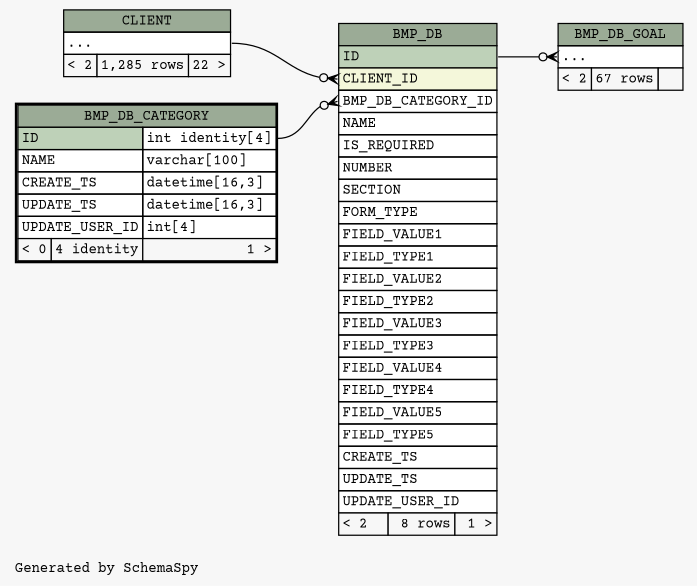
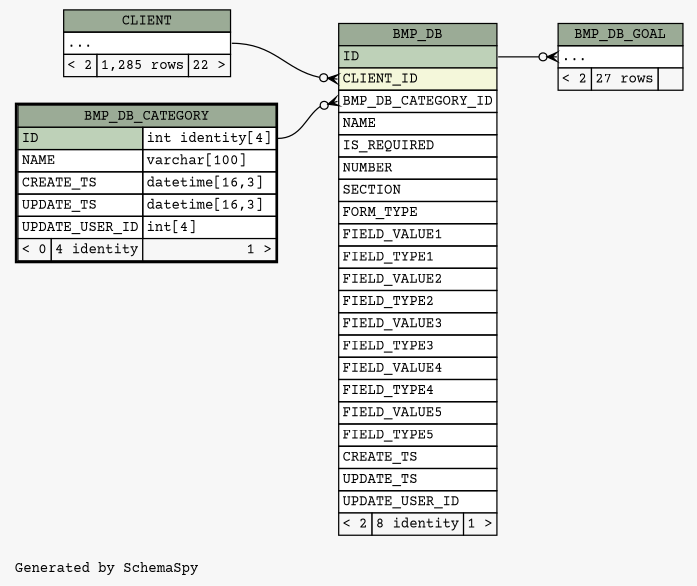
(625, 78) -> (625, 78)
(426, 523) -> (418, 523)
